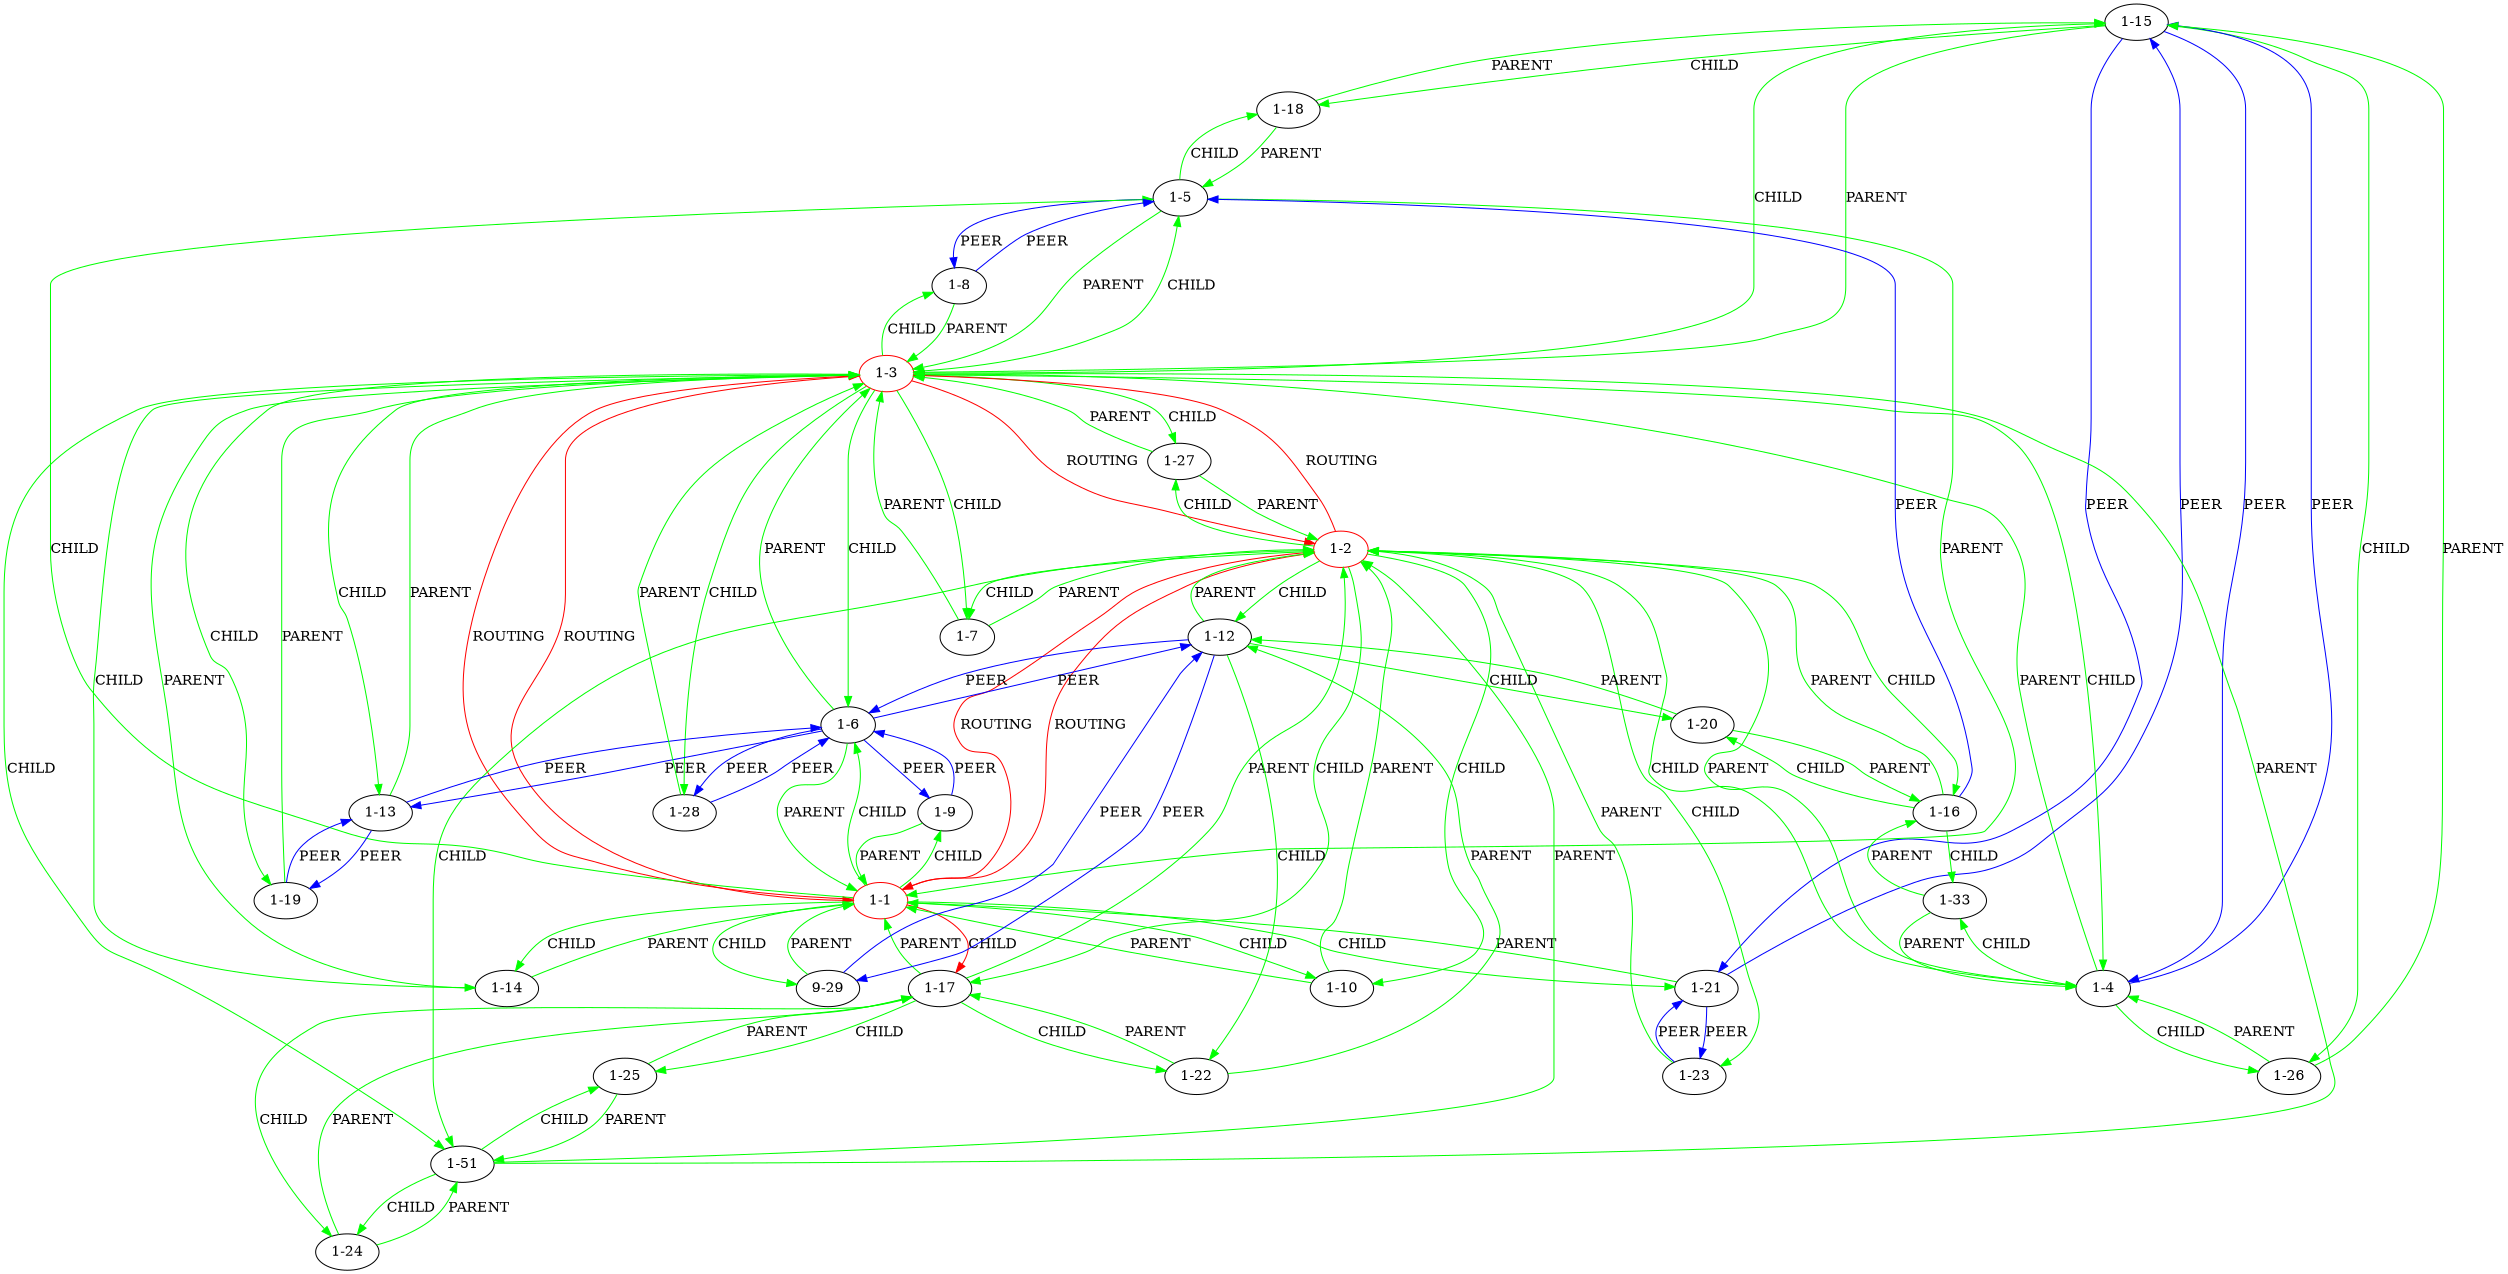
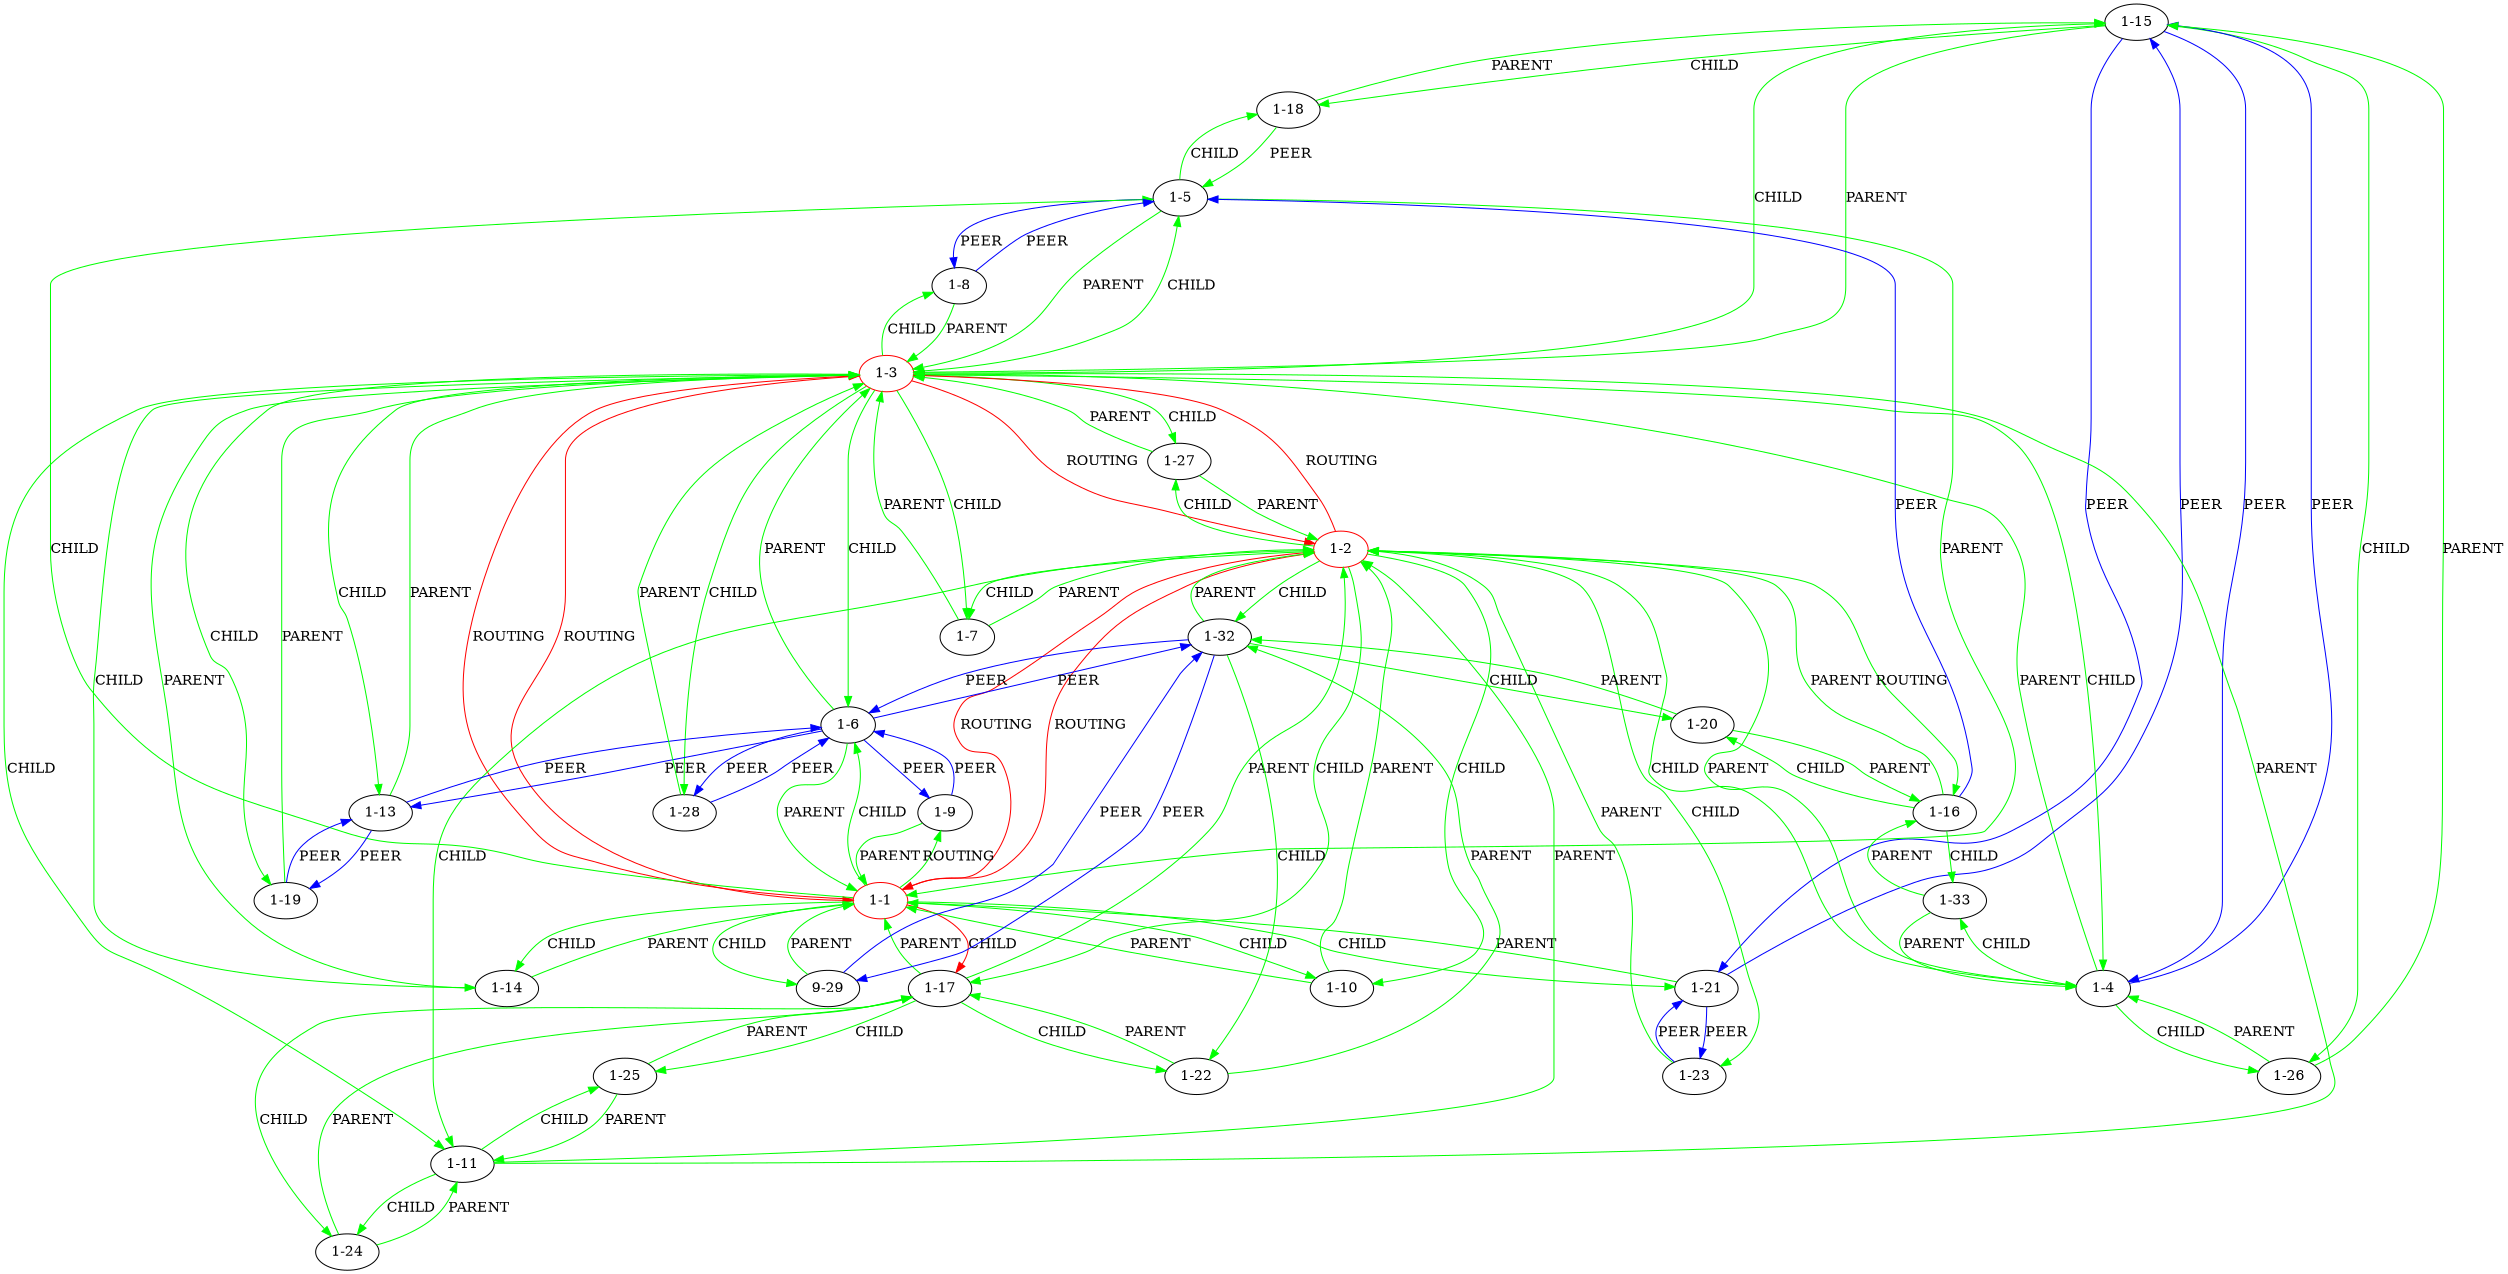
(1291, 154) -> (1291, 154)
(1220, 637) -> (1220, 637)
(1912, 681) -> (1912, 681)
(959, 857) -> (959, 857)
(462, 1164) -> (462, 1164)
